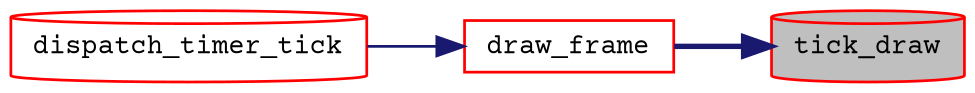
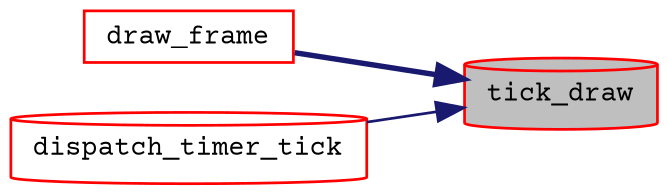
(402, 46) -> (402, 117)
